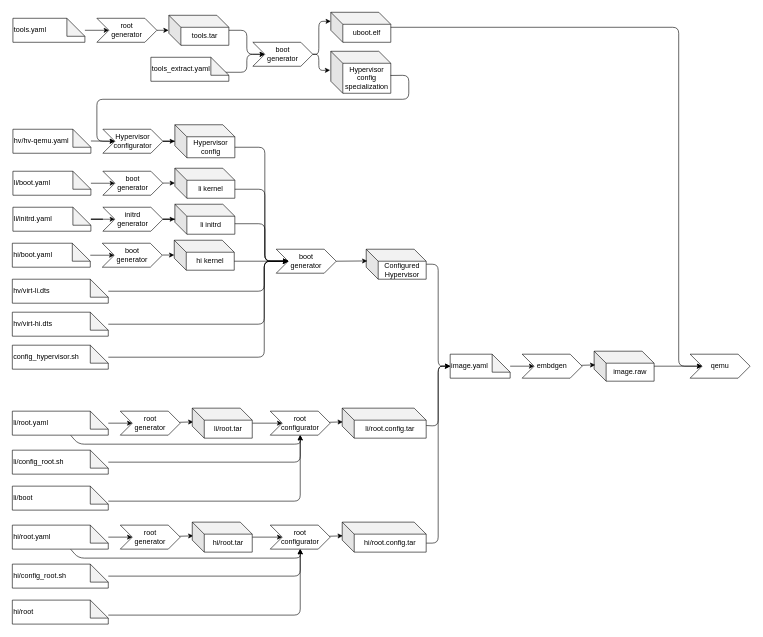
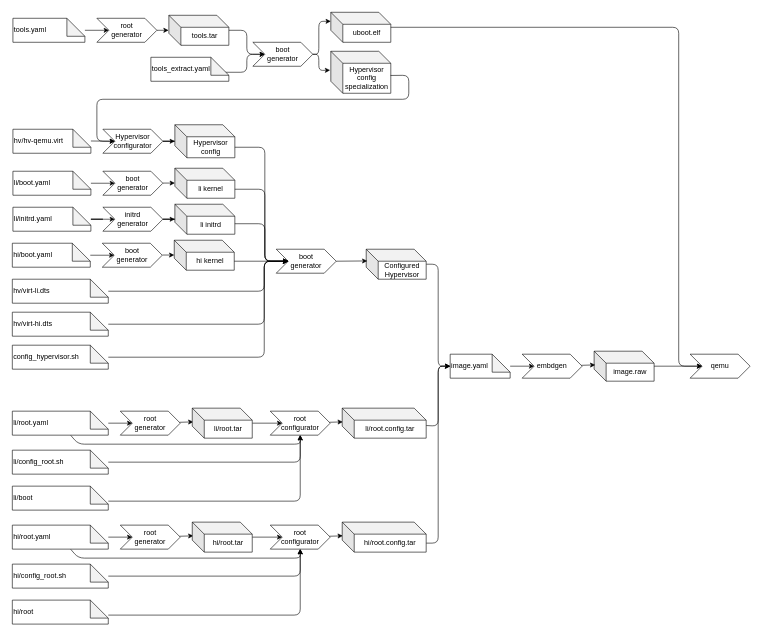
(42, 141) -> (42, 141)
